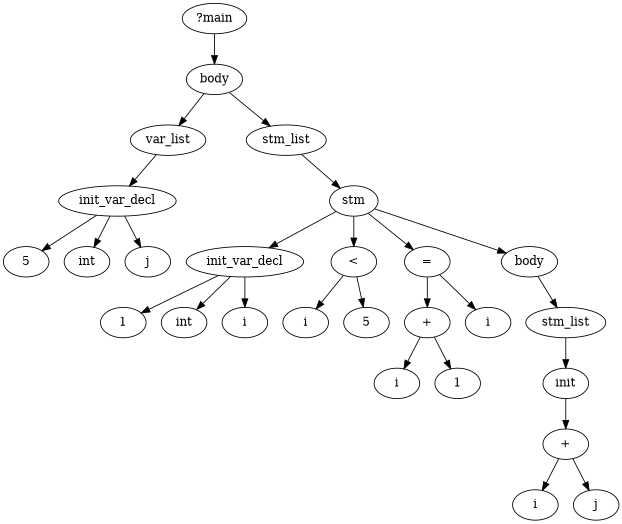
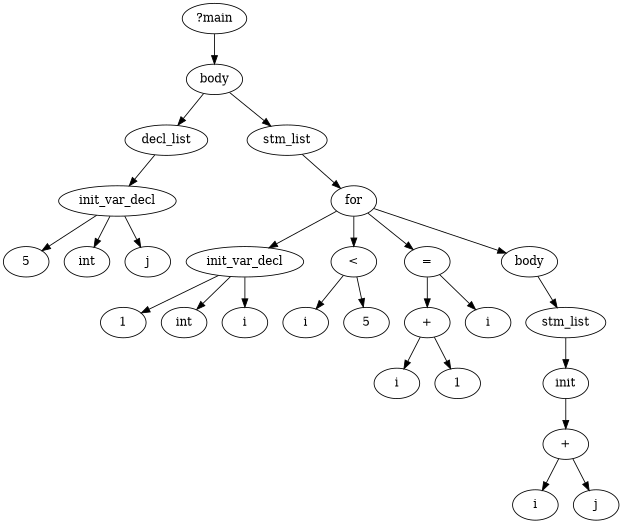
(168, 140) -> (166, 140)
(354, 201) -> (354, 201)
